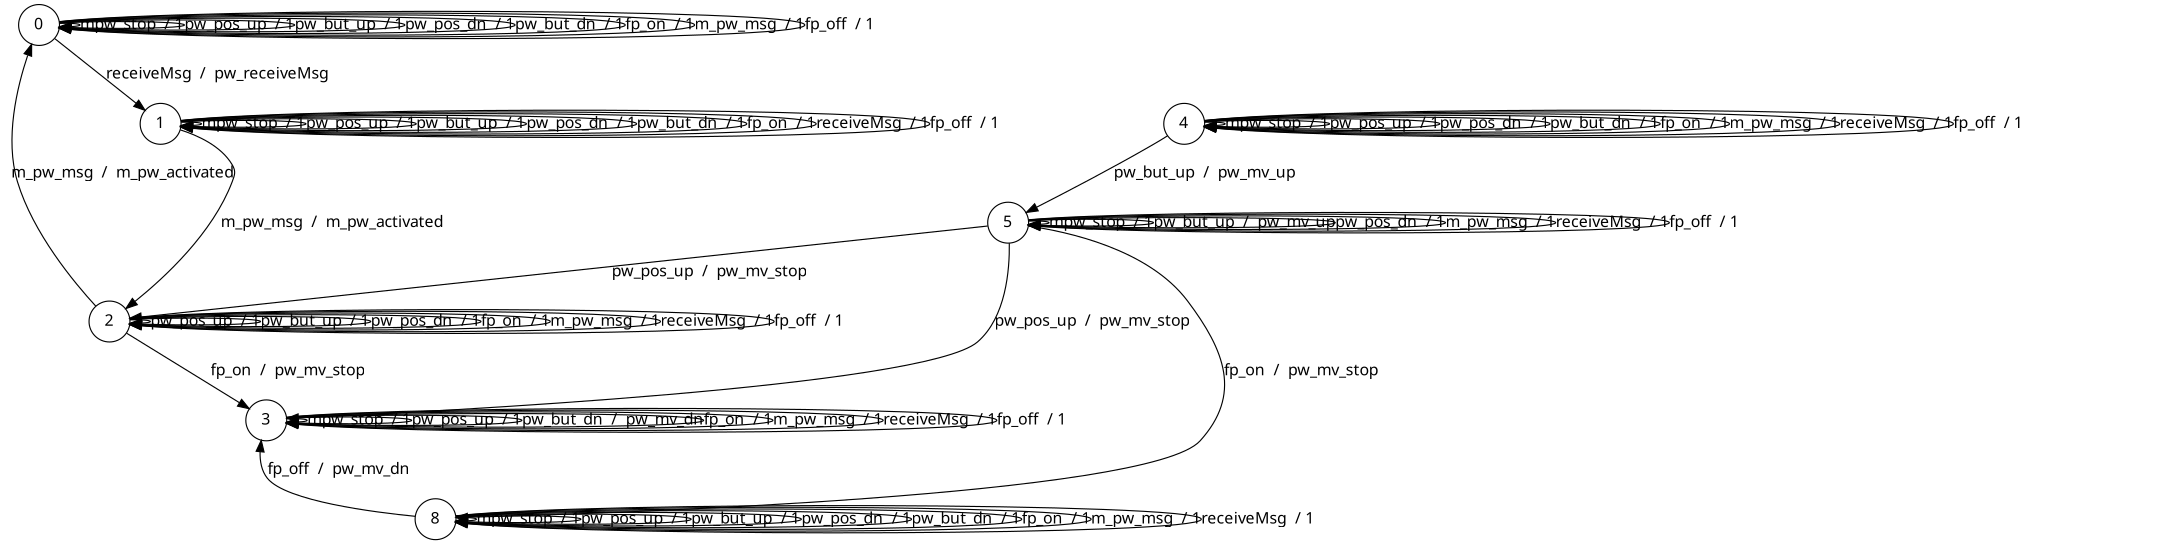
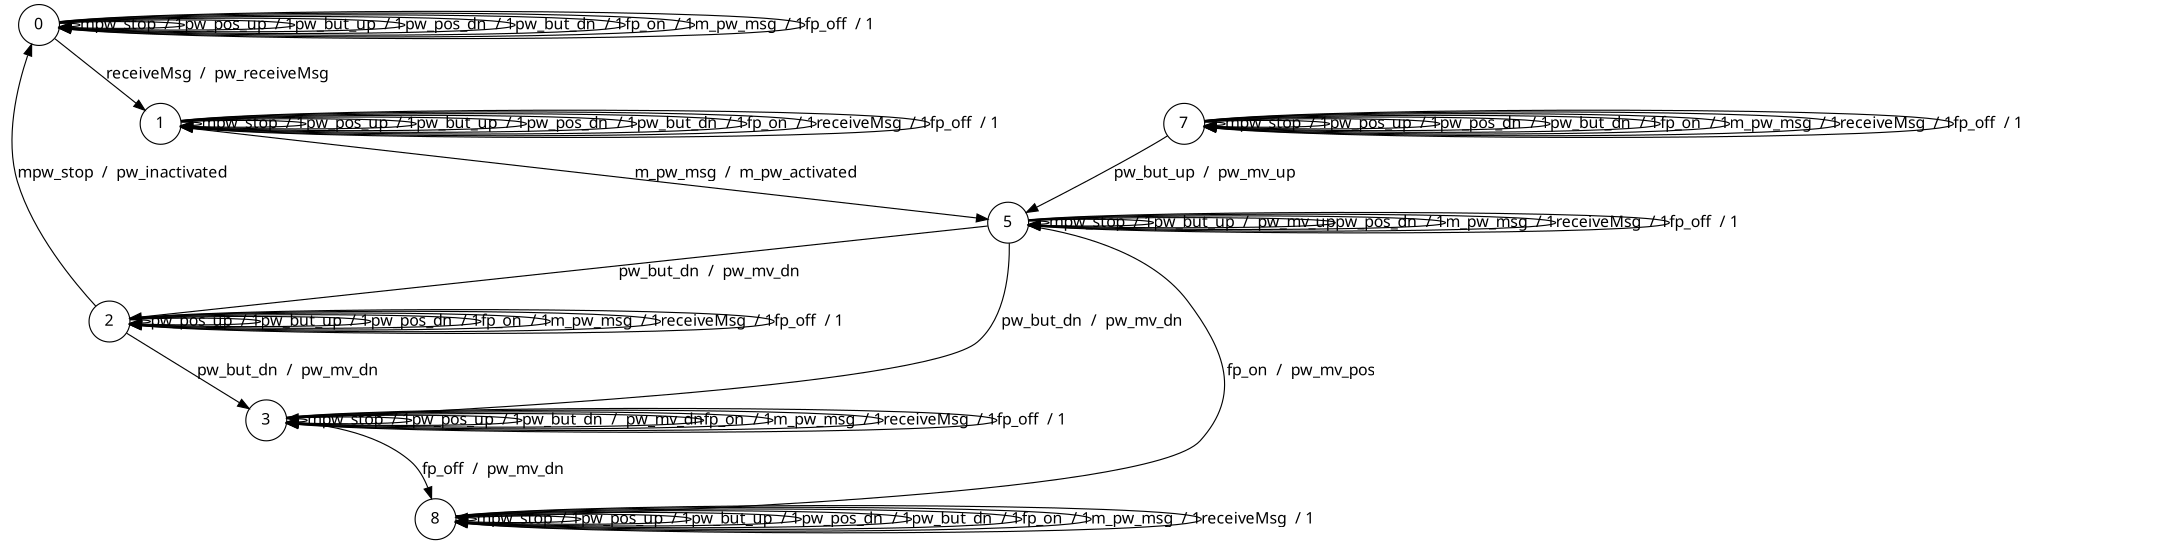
(1184, 124) -> (1184, 124)
(123, 173) -> (123, 173)
(215, 215) -> (579, 173)
(709, 272) -> (709, 272)
(1092, 322) -> (1092, 322)
(288, 371) -> (288, 371)
(1301, 371) -> (1301, 371)
(325, 502) -> (367, 437)
